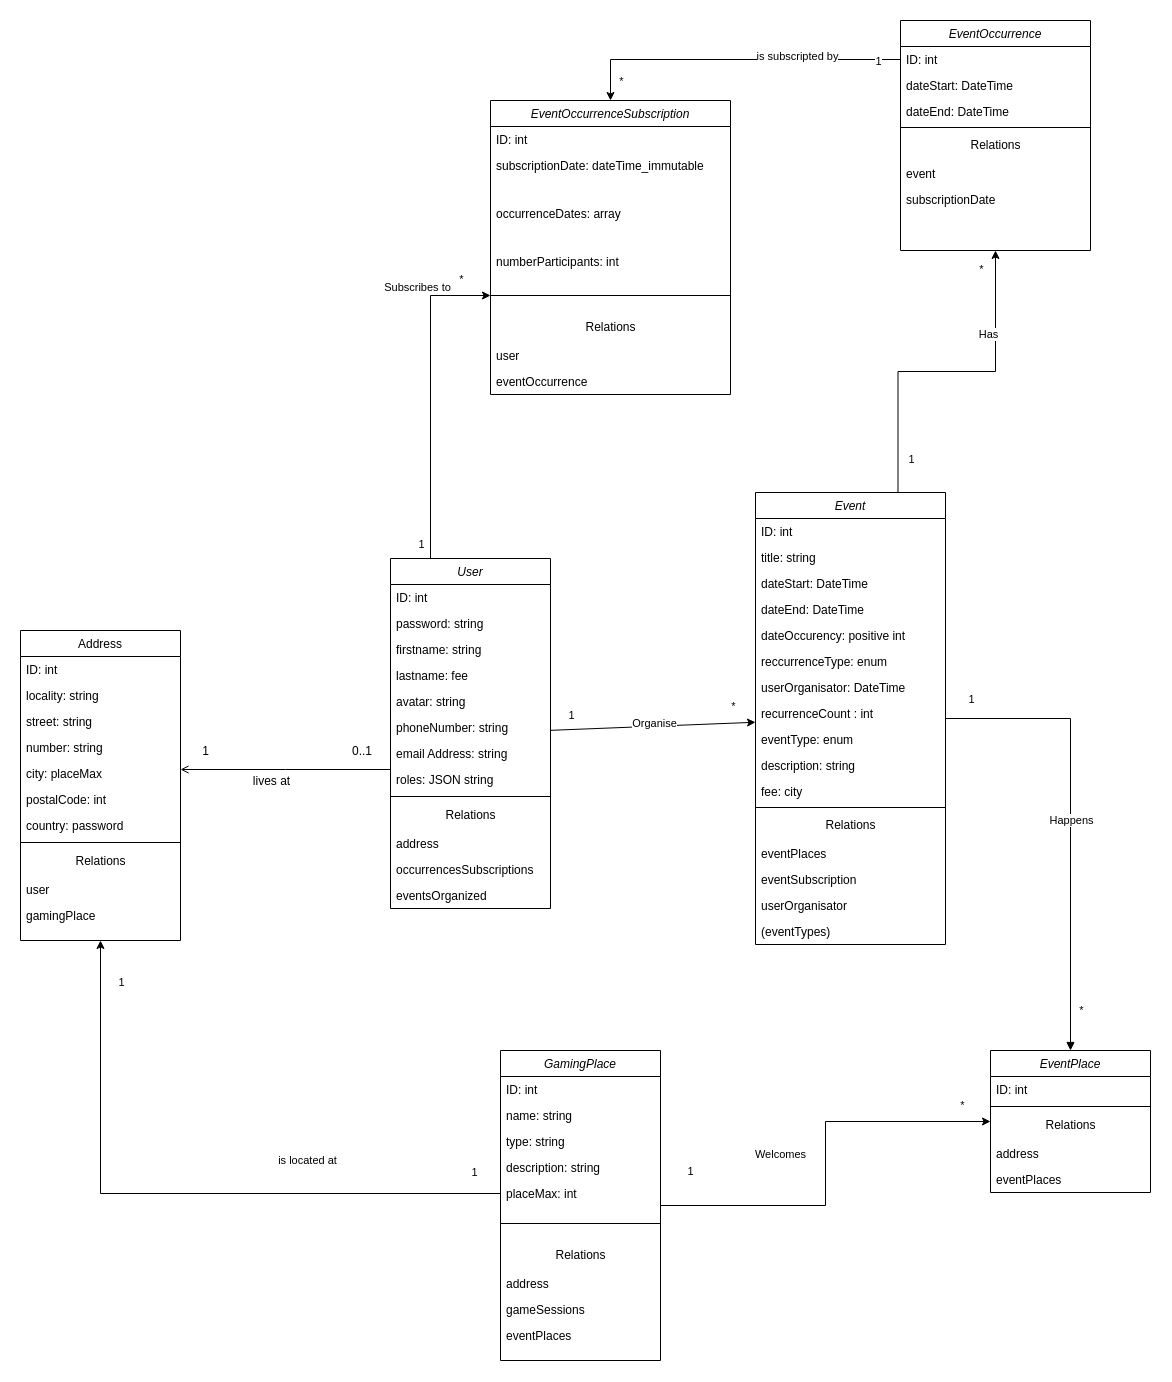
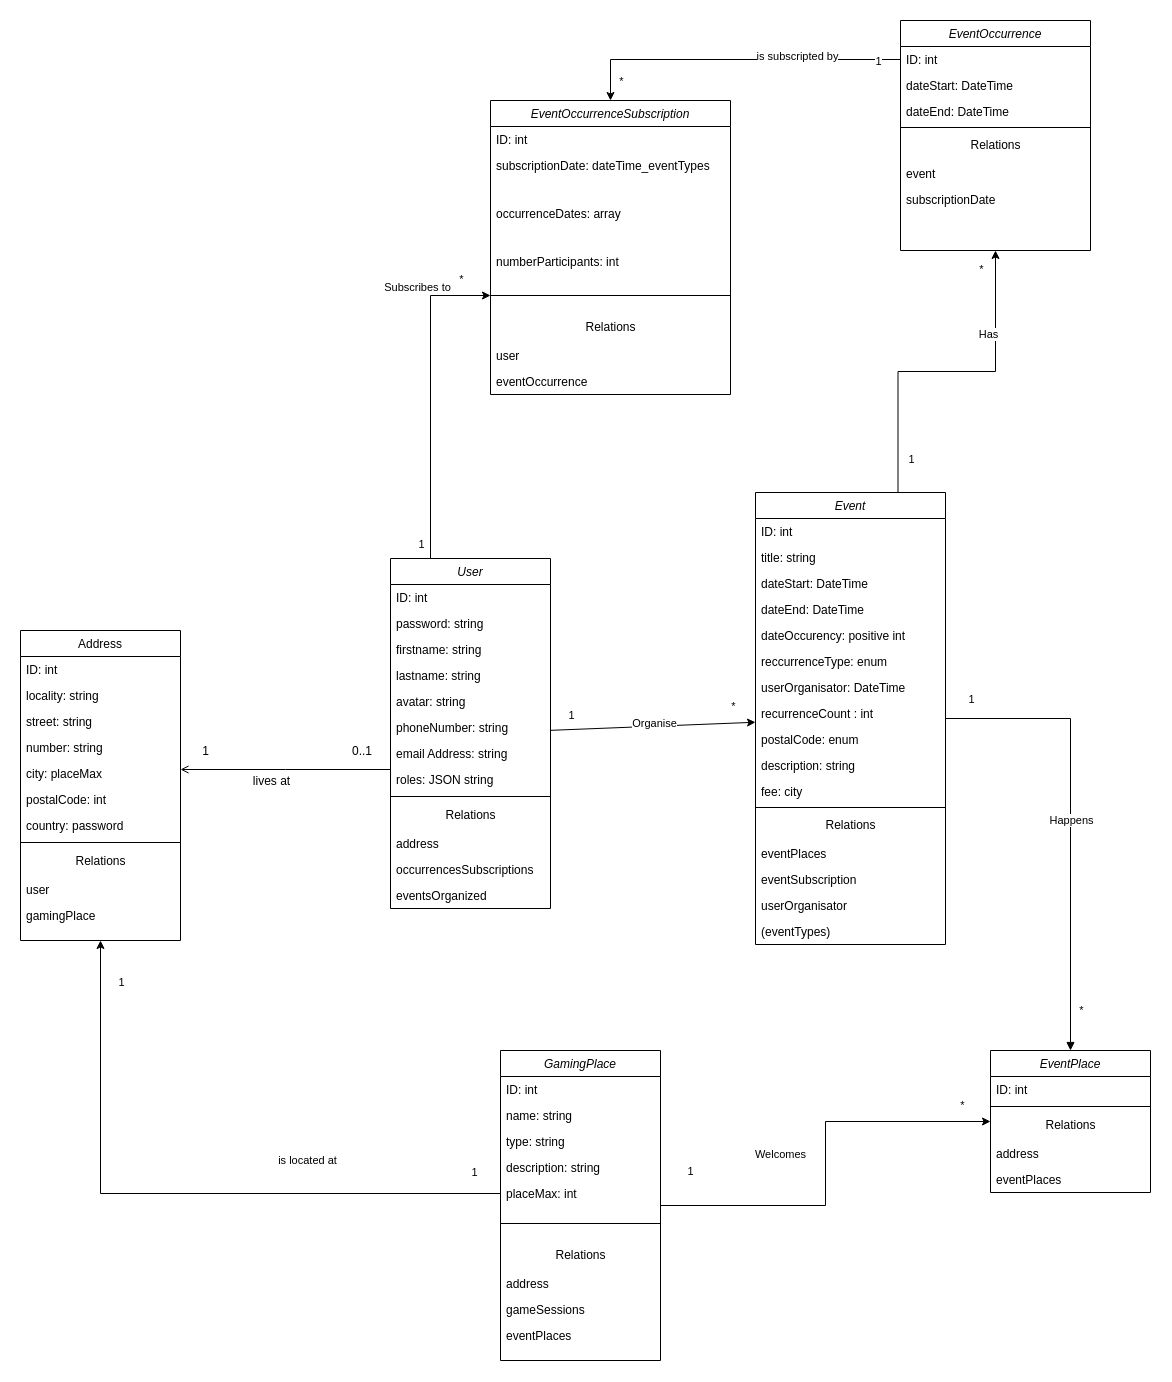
(606, 166) -> (613, 166)
(435, 676) -> (444, 676)
(808, 740) -> (810, 740)
